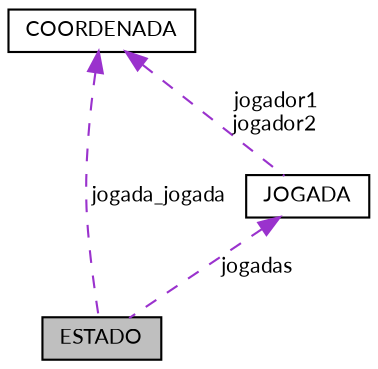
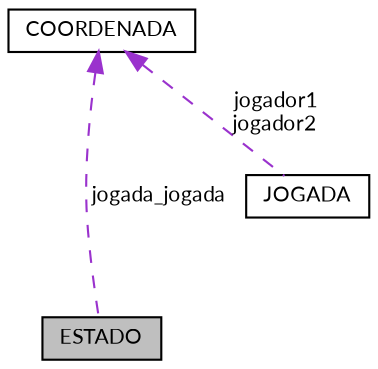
(196, 274) -> none
